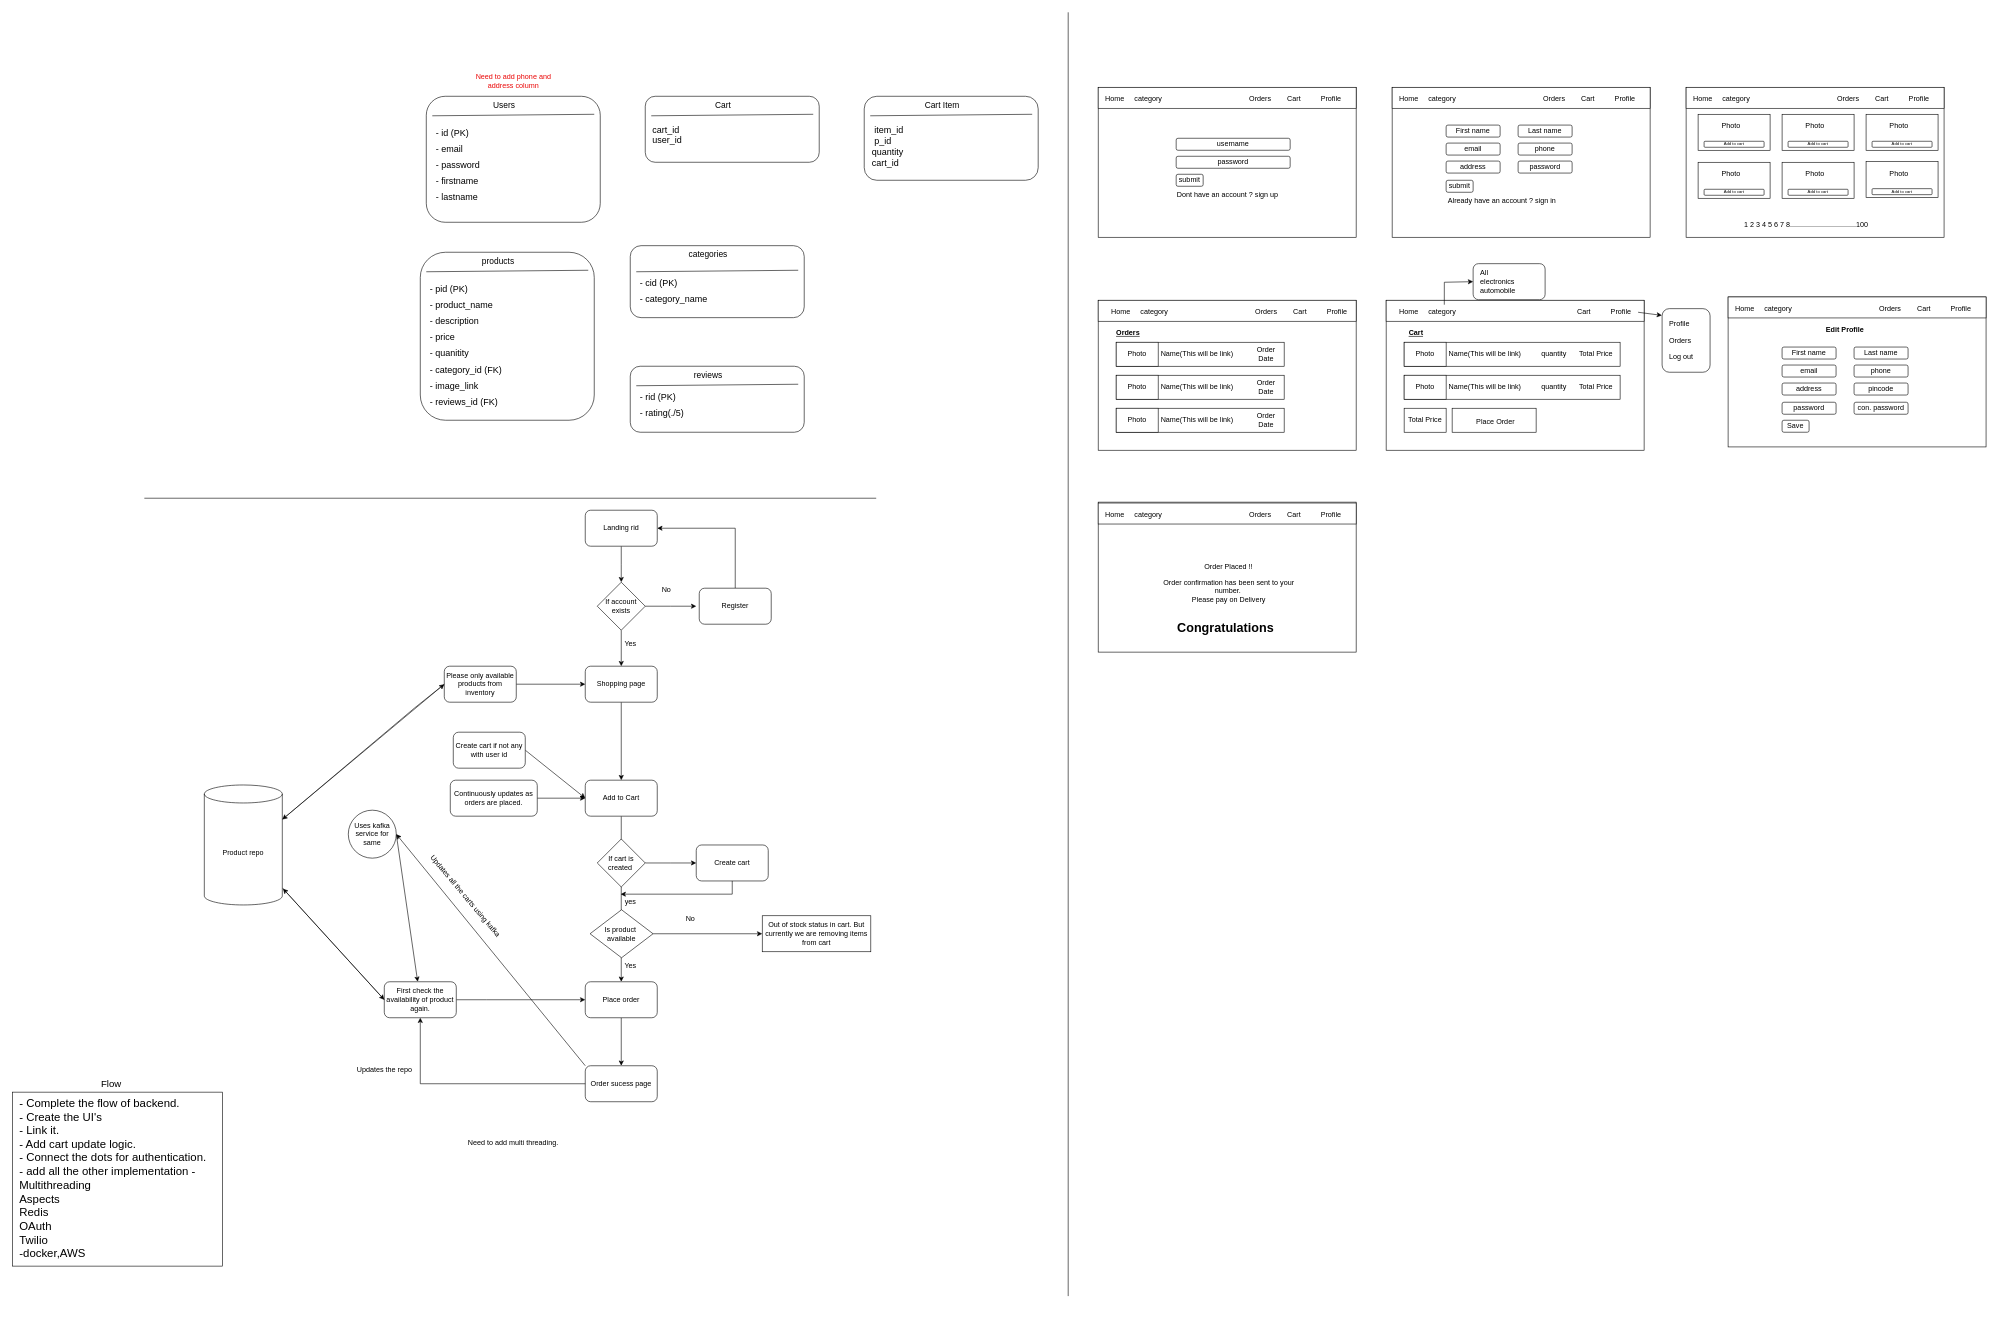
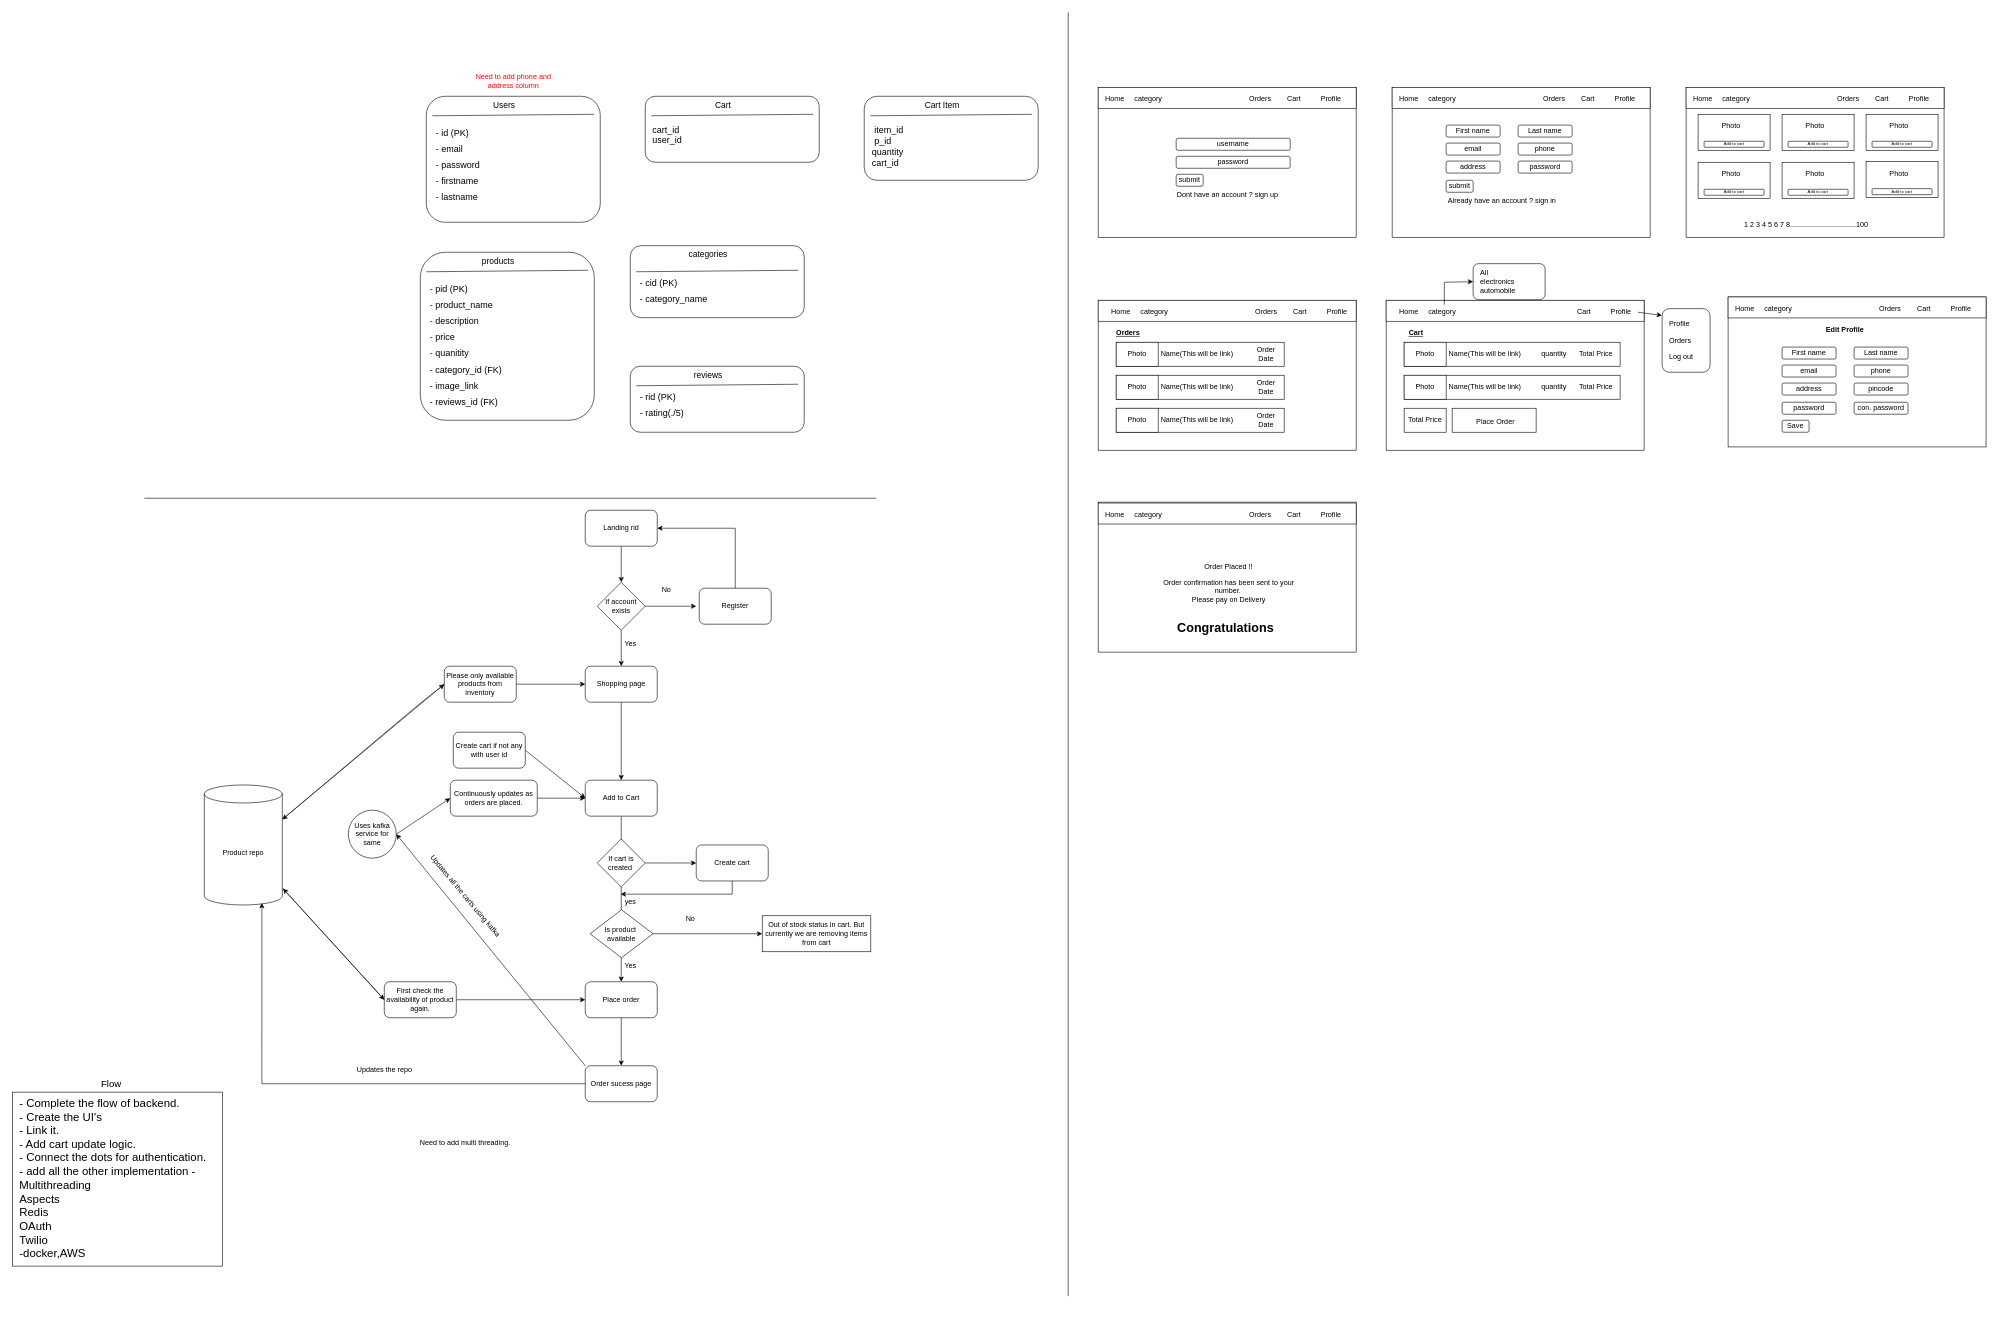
(407, 906) -> (421, 818)
(420, 1023) -> (262, 1084)
(513, 1143) -> (465, 1143)
